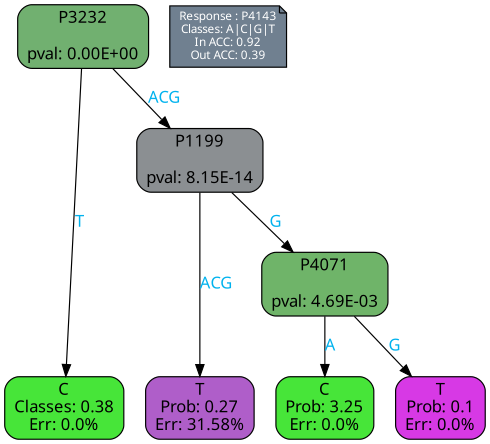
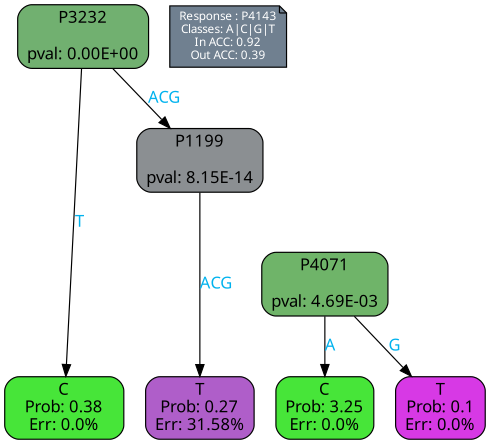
(258, 218) -> none
(64, 408) -> (64, 408)
